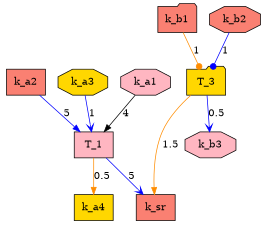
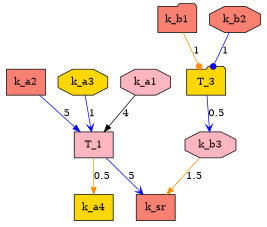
(160, 136) -> (186, 173)
